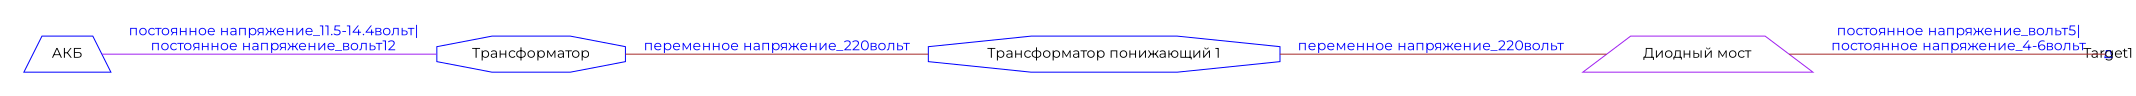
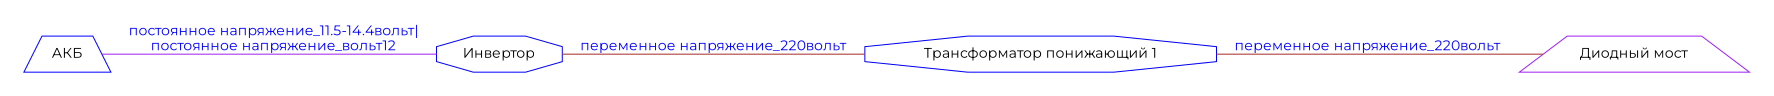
(531, 54) -> (499, 54)
(2108, 54) -> none
